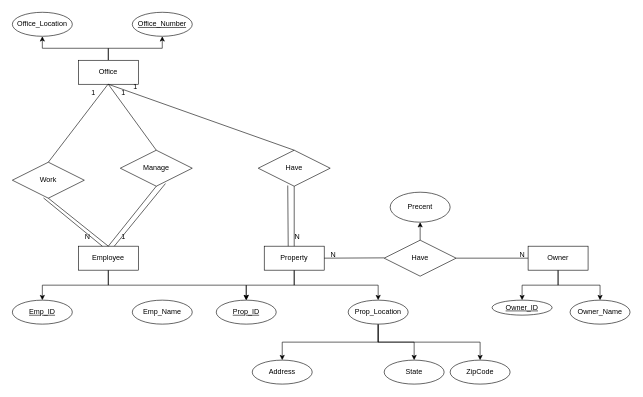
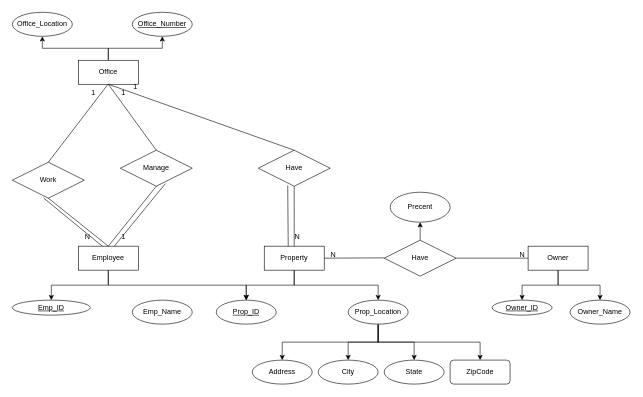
(42, 312) -> (51, 308)
none -> (348, 354)
none -> (348, 372)
(480, 372) -> (480, 372)
